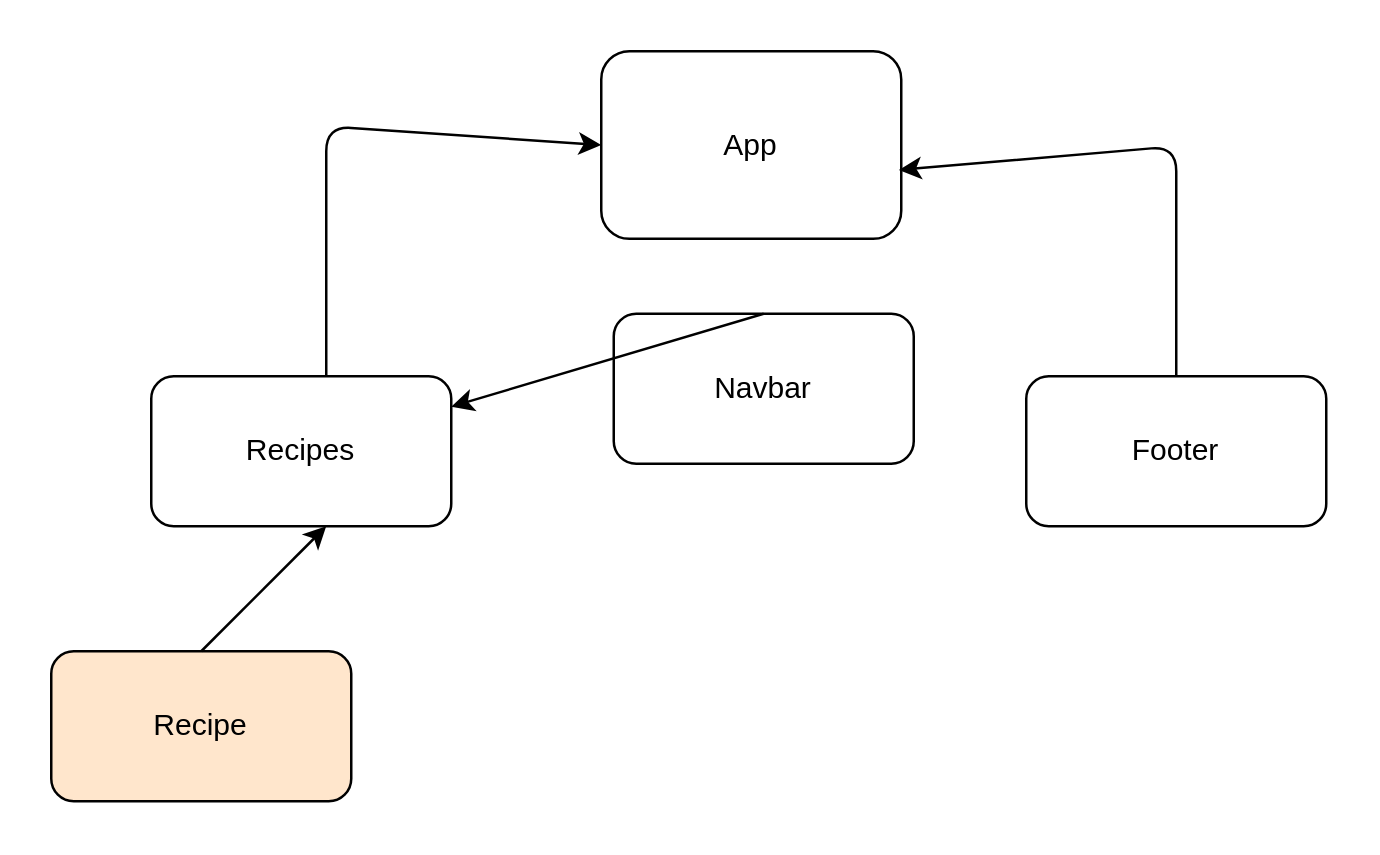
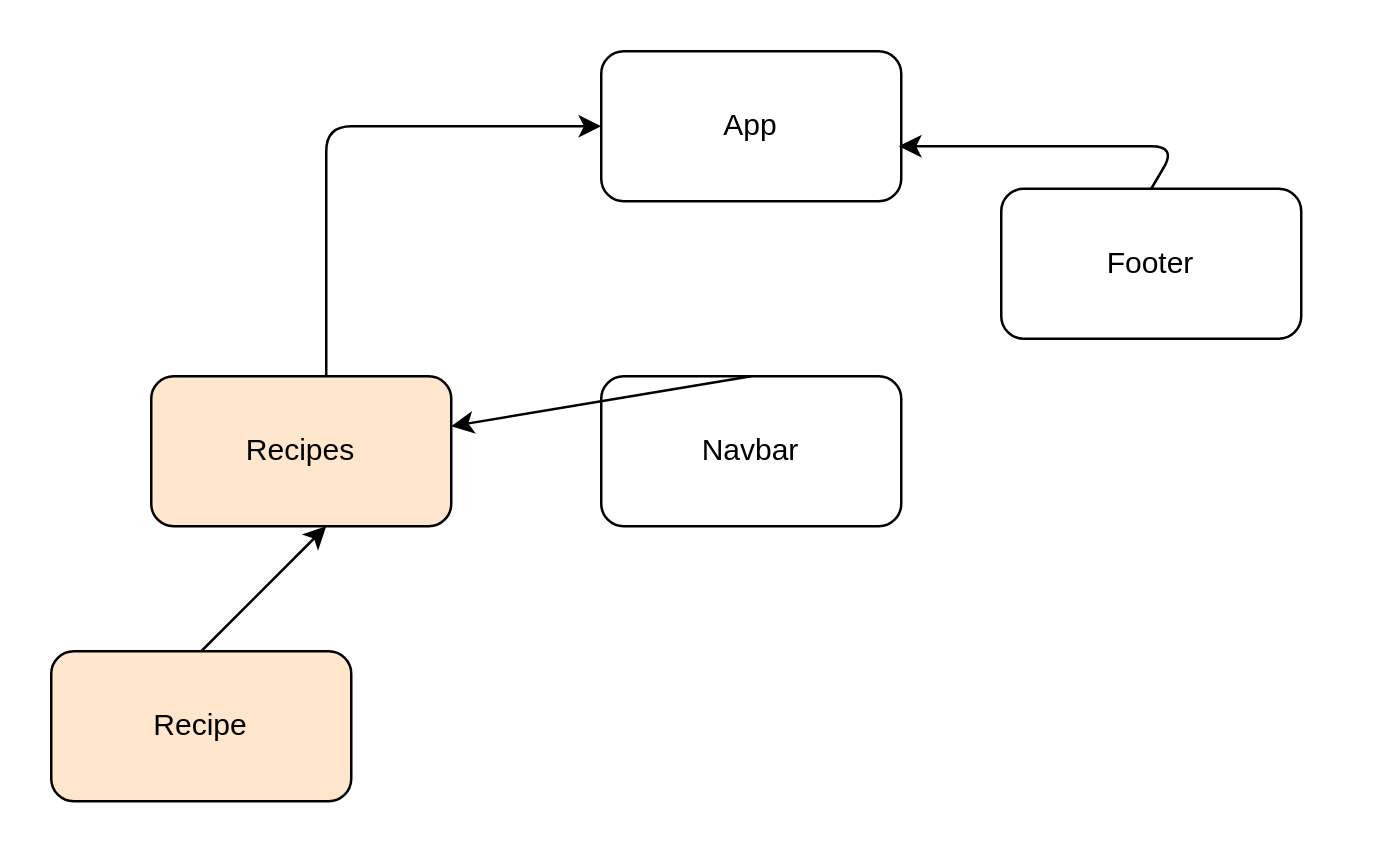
(751, 145) -> (751, 126)
(764, 389) -> (751, 451)
(301, 451) -> (301, 451)
(1176, 451) -> (1151, 264)
